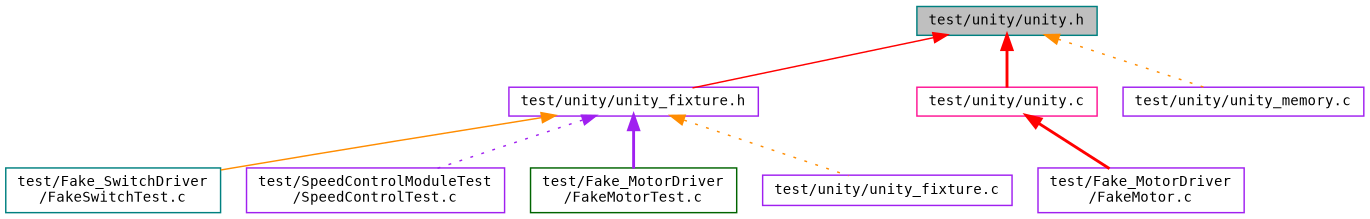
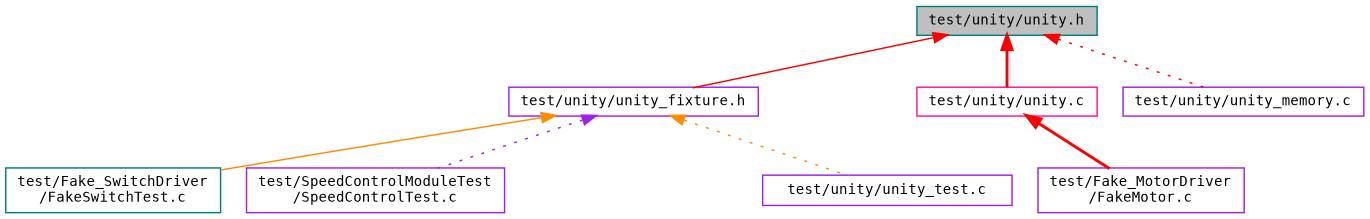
(1132, 64) -> (1132, 64)
(634, 190) -> none
(887, 190) -> (887, 190)
